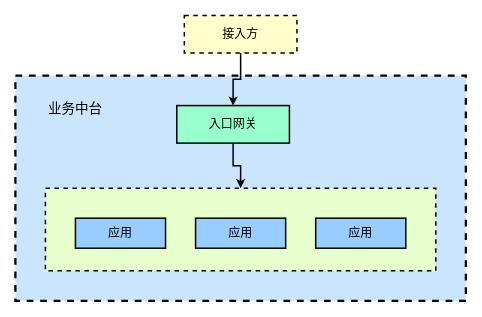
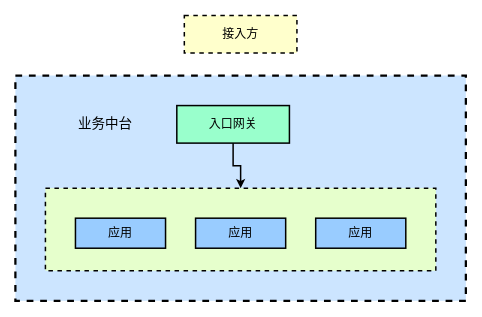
(240, 79) -> none
(75, 109) -> (105, 124)
